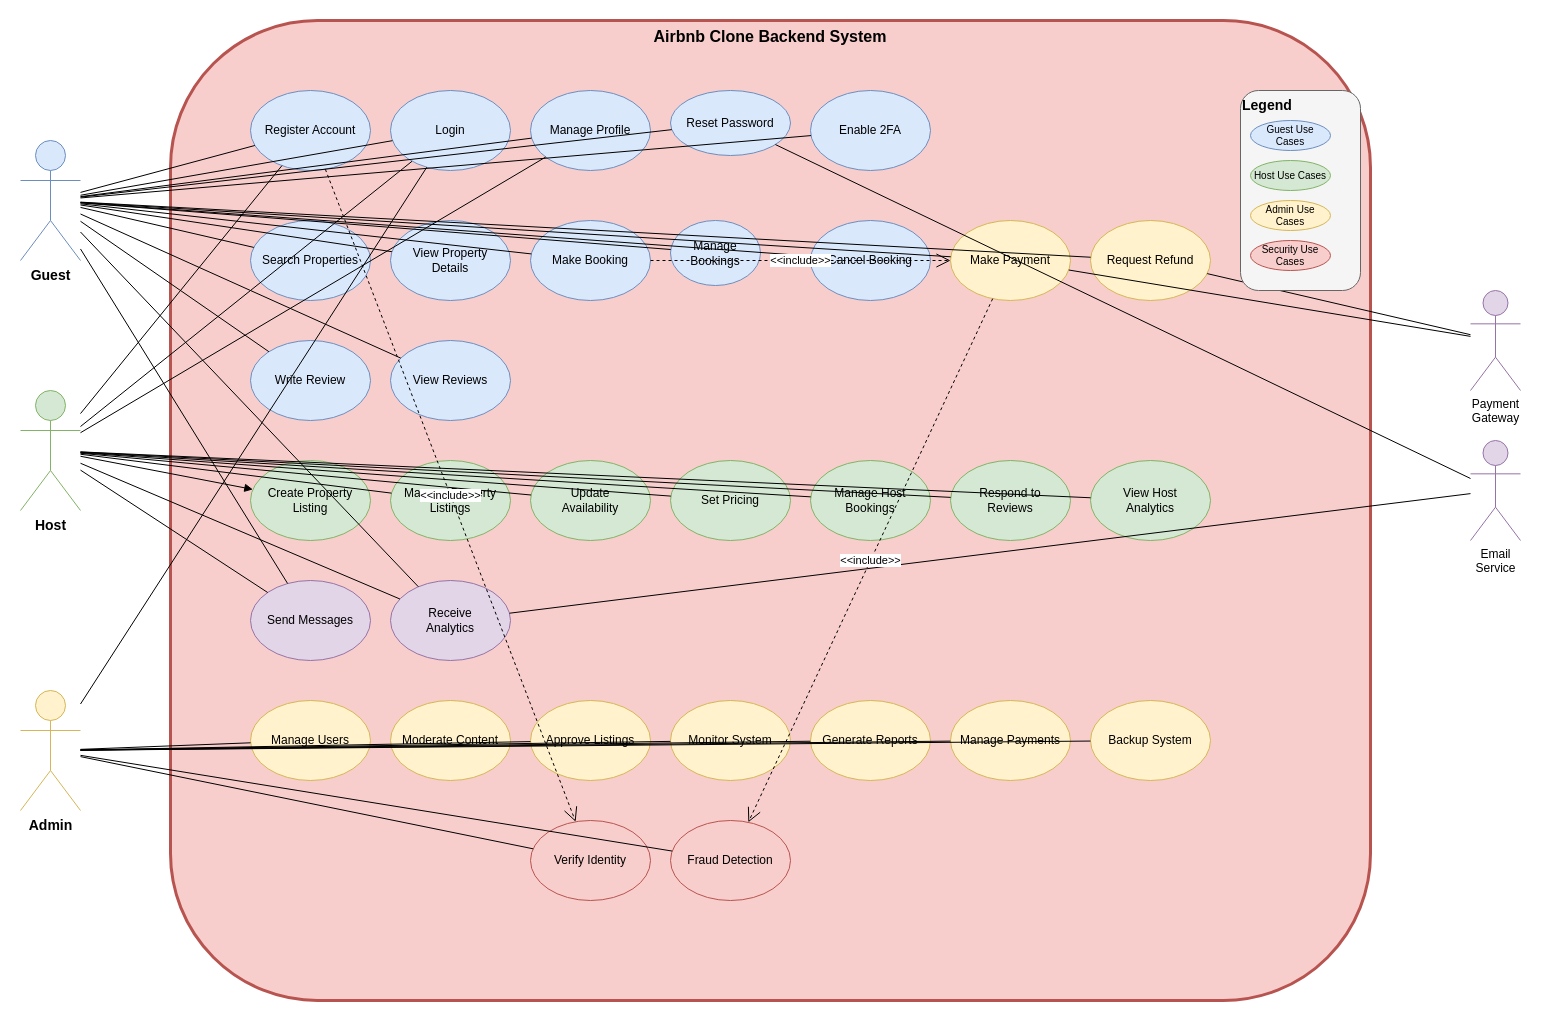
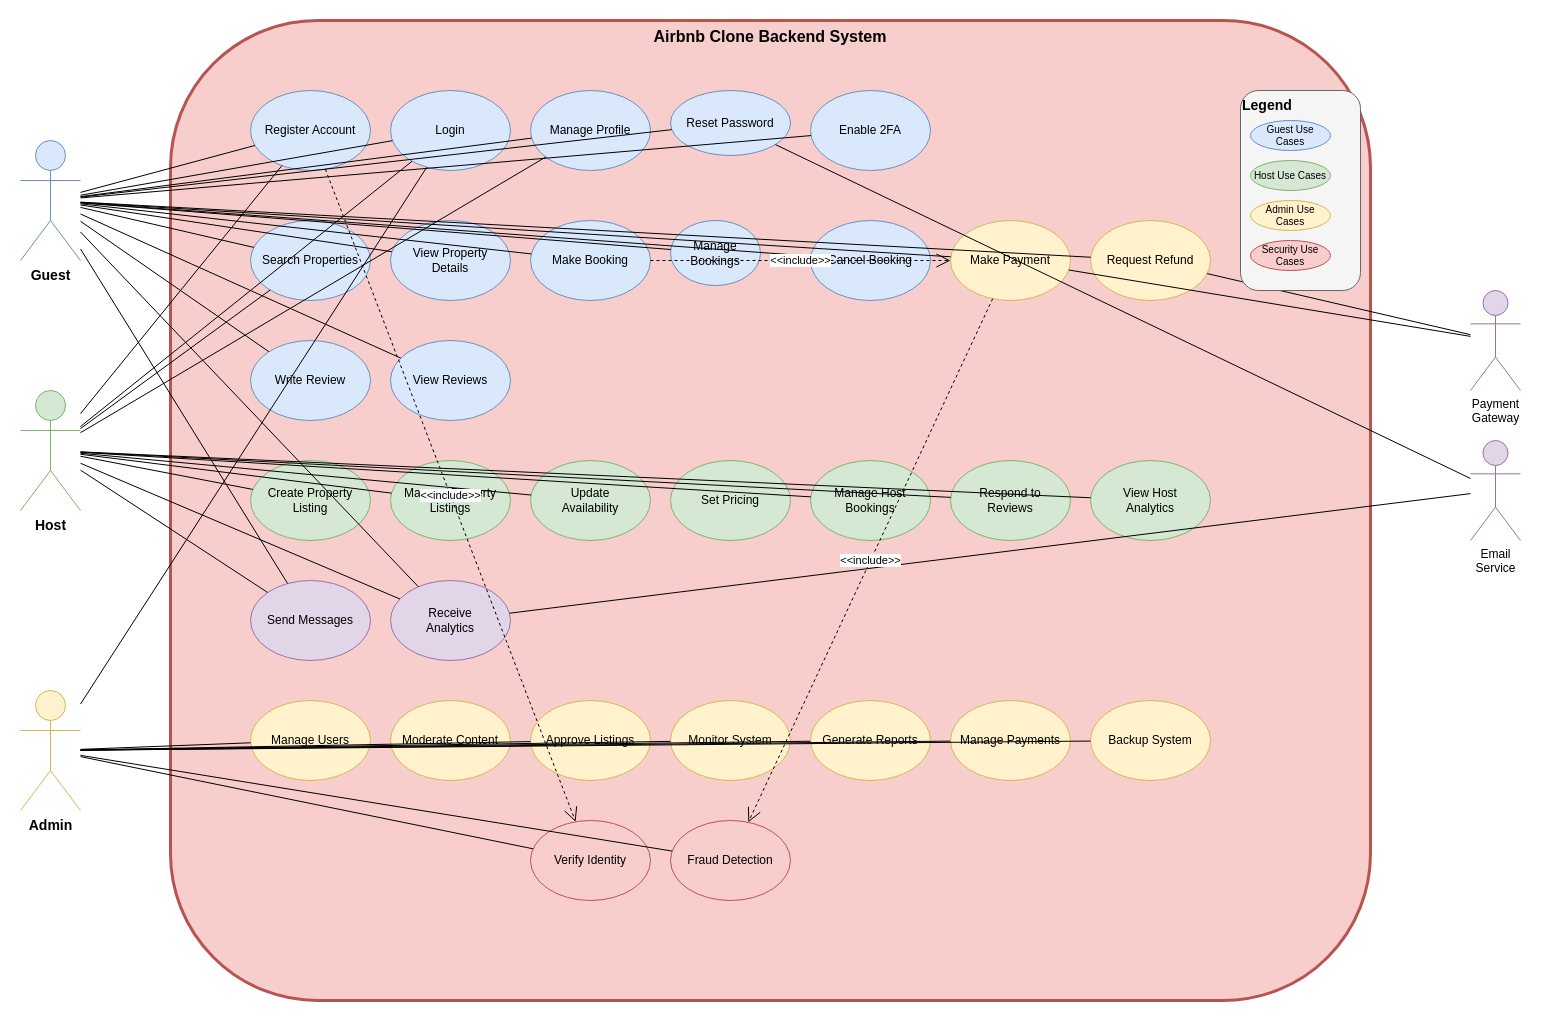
(397, 476) -> (175, 359)
(243, 488) -> (247, 488)
